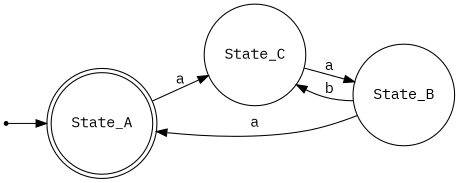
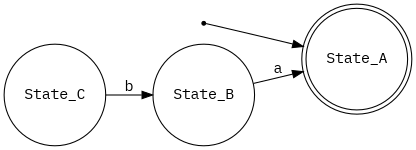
(329, 66) -> (129, 87)
(176, 90) -> none
(329, 98) -> none
